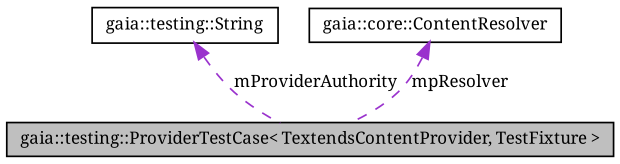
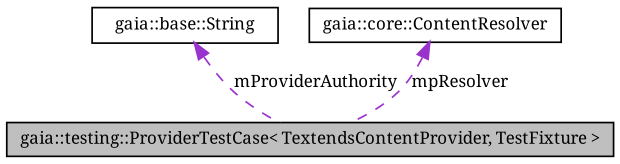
(185, 25) -> (185, 25)
